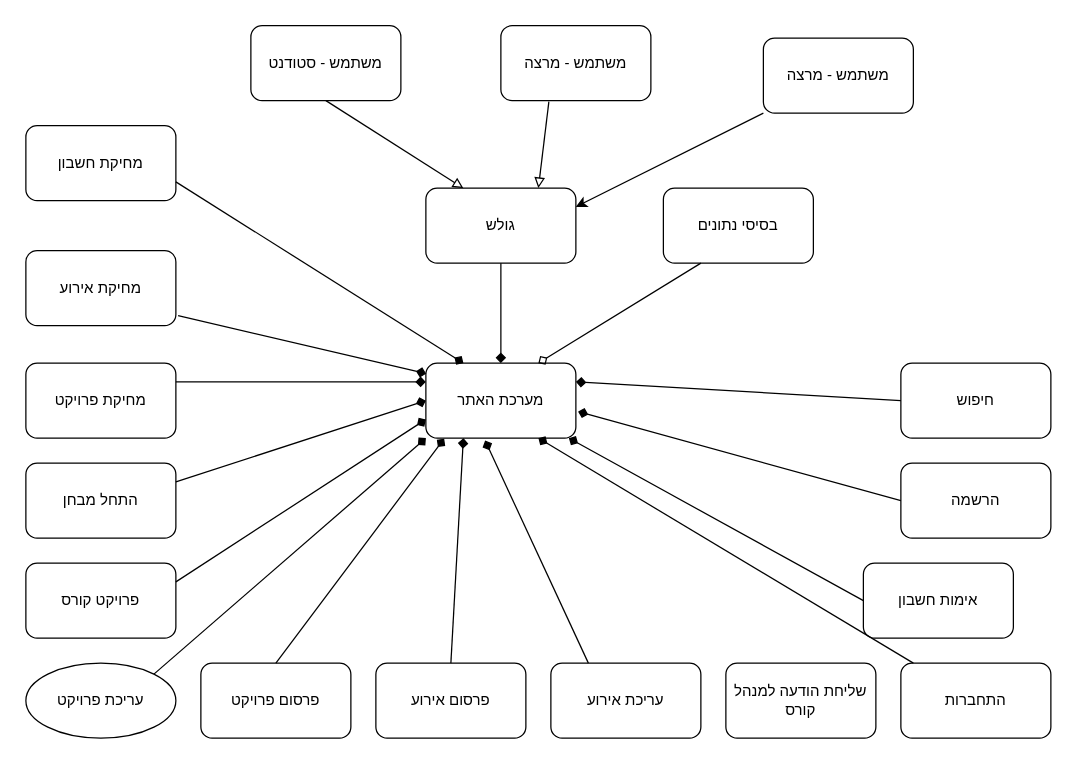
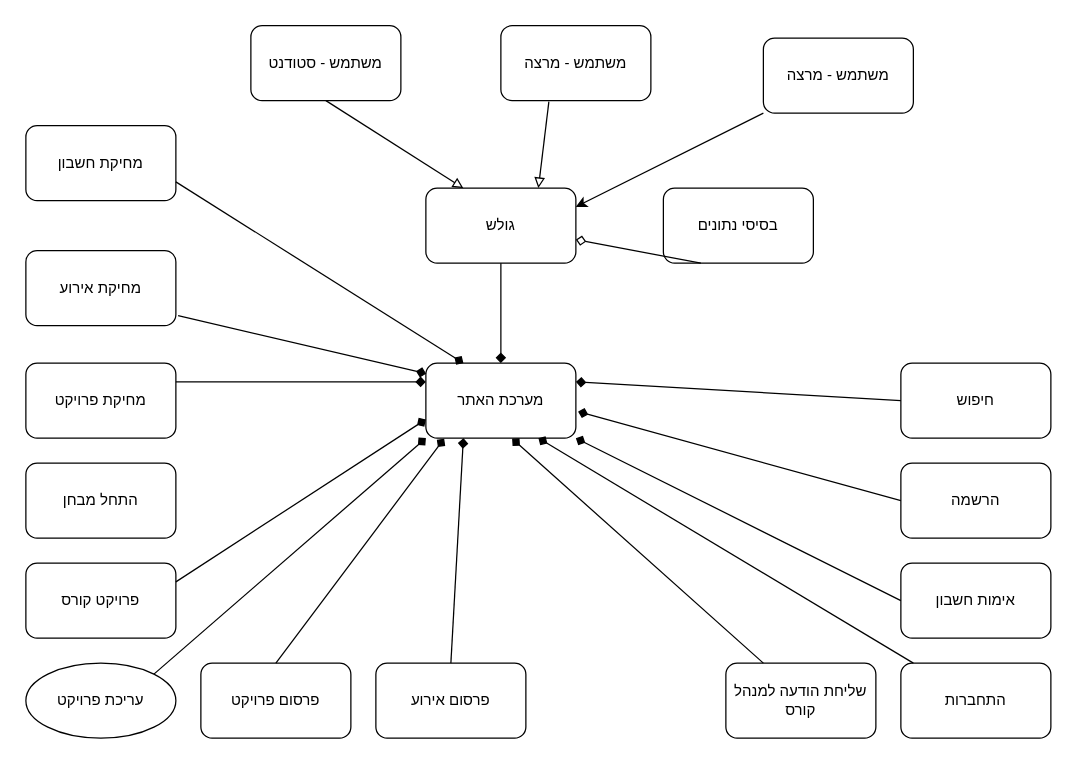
(624, 310) -> (643, 252)
(296, 443) -> none
none -> (641, 554)
(539, 557) -> none
(938, 601) -> (976, 601)
(626, 701) -> none
